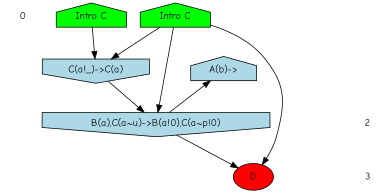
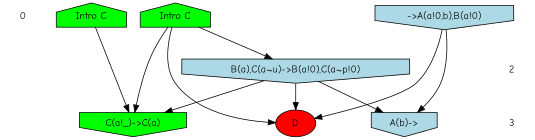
none -> (444, 16)
(96, 70) -> (133, 123)
(224, 70) -> (404, 123)
(123, 94) -> (218, 95)
